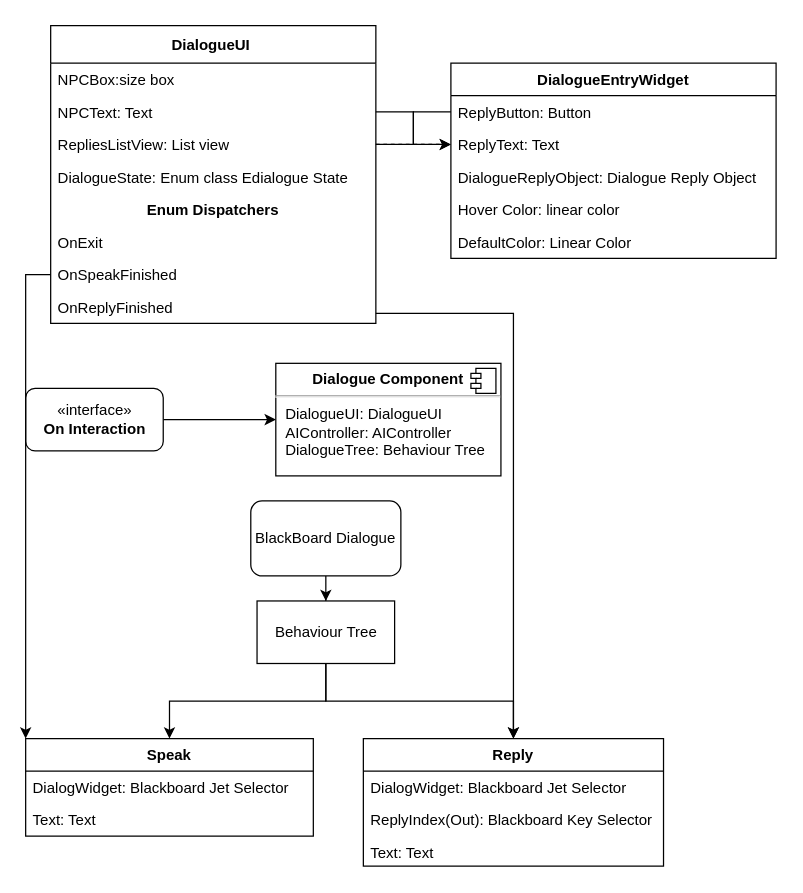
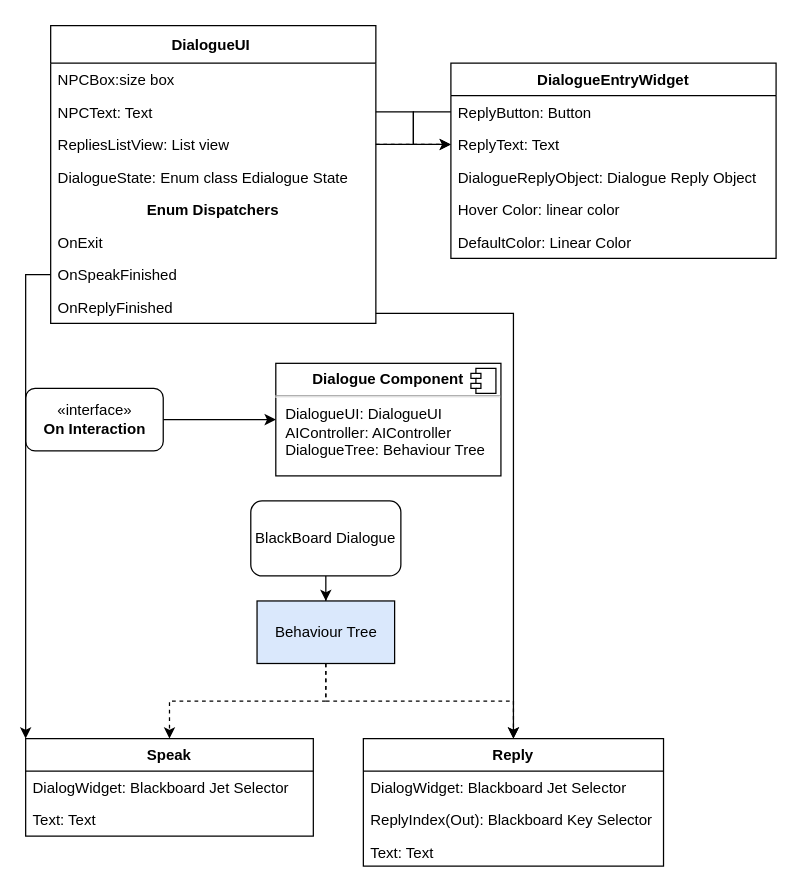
(326, 632) -> (326, 632)
(232, 701) -> (232, 701)
(418, 701) -> (418, 701)
